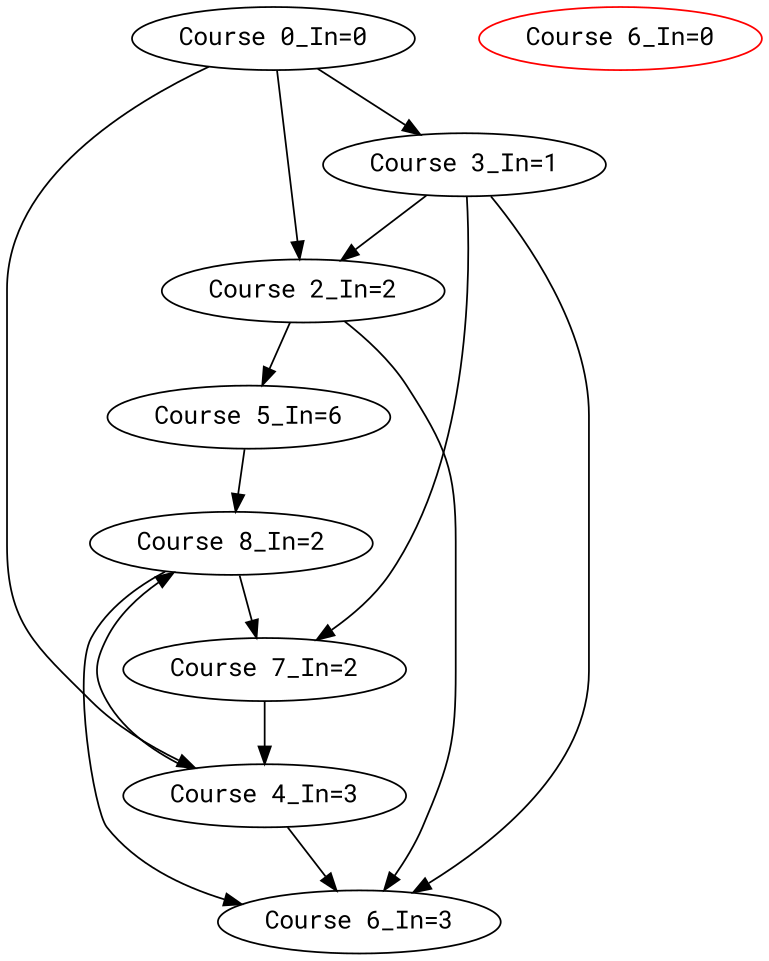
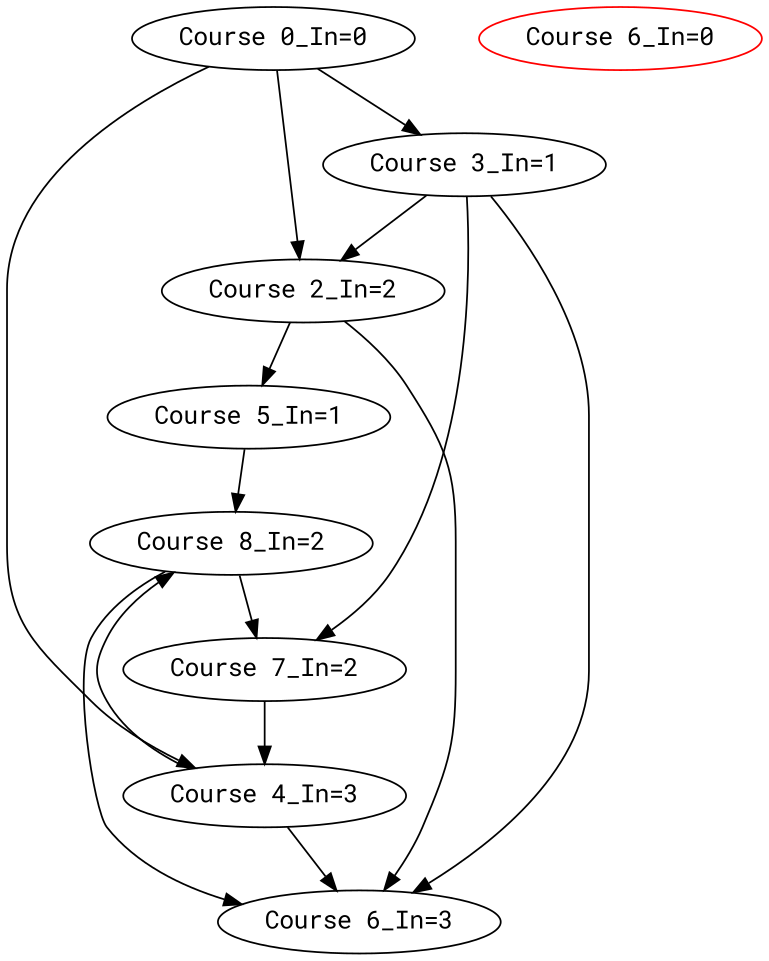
(249, 417) -> (249, 417)
